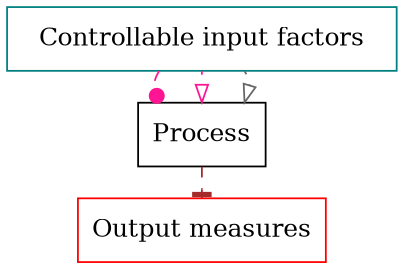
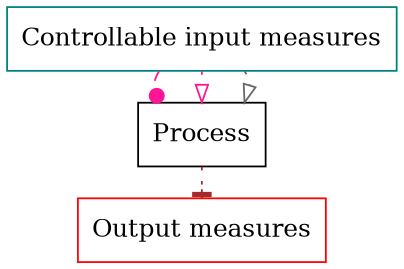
(202, 39) -> (202, 39)
(202, 178) -> (202, 178)
